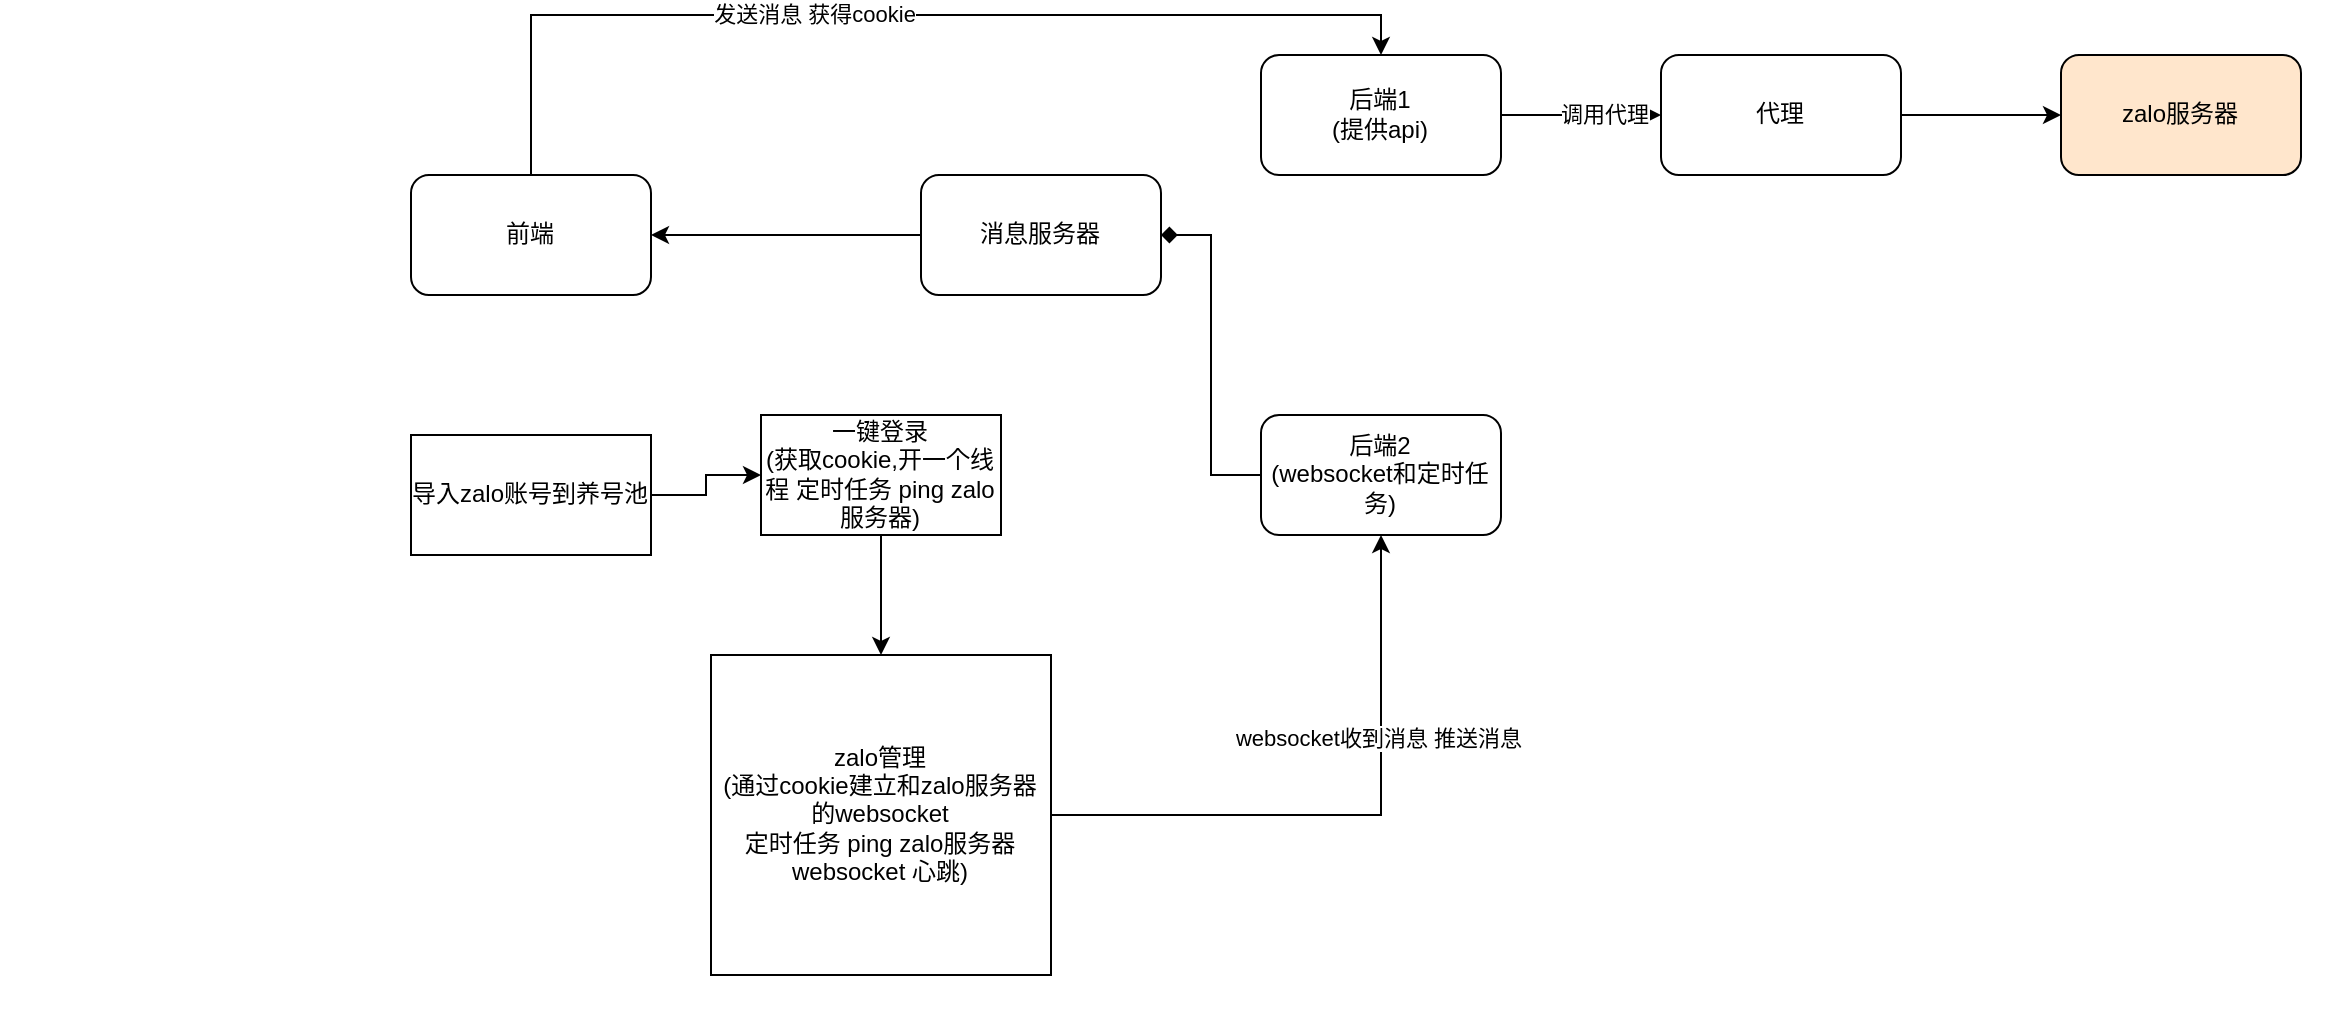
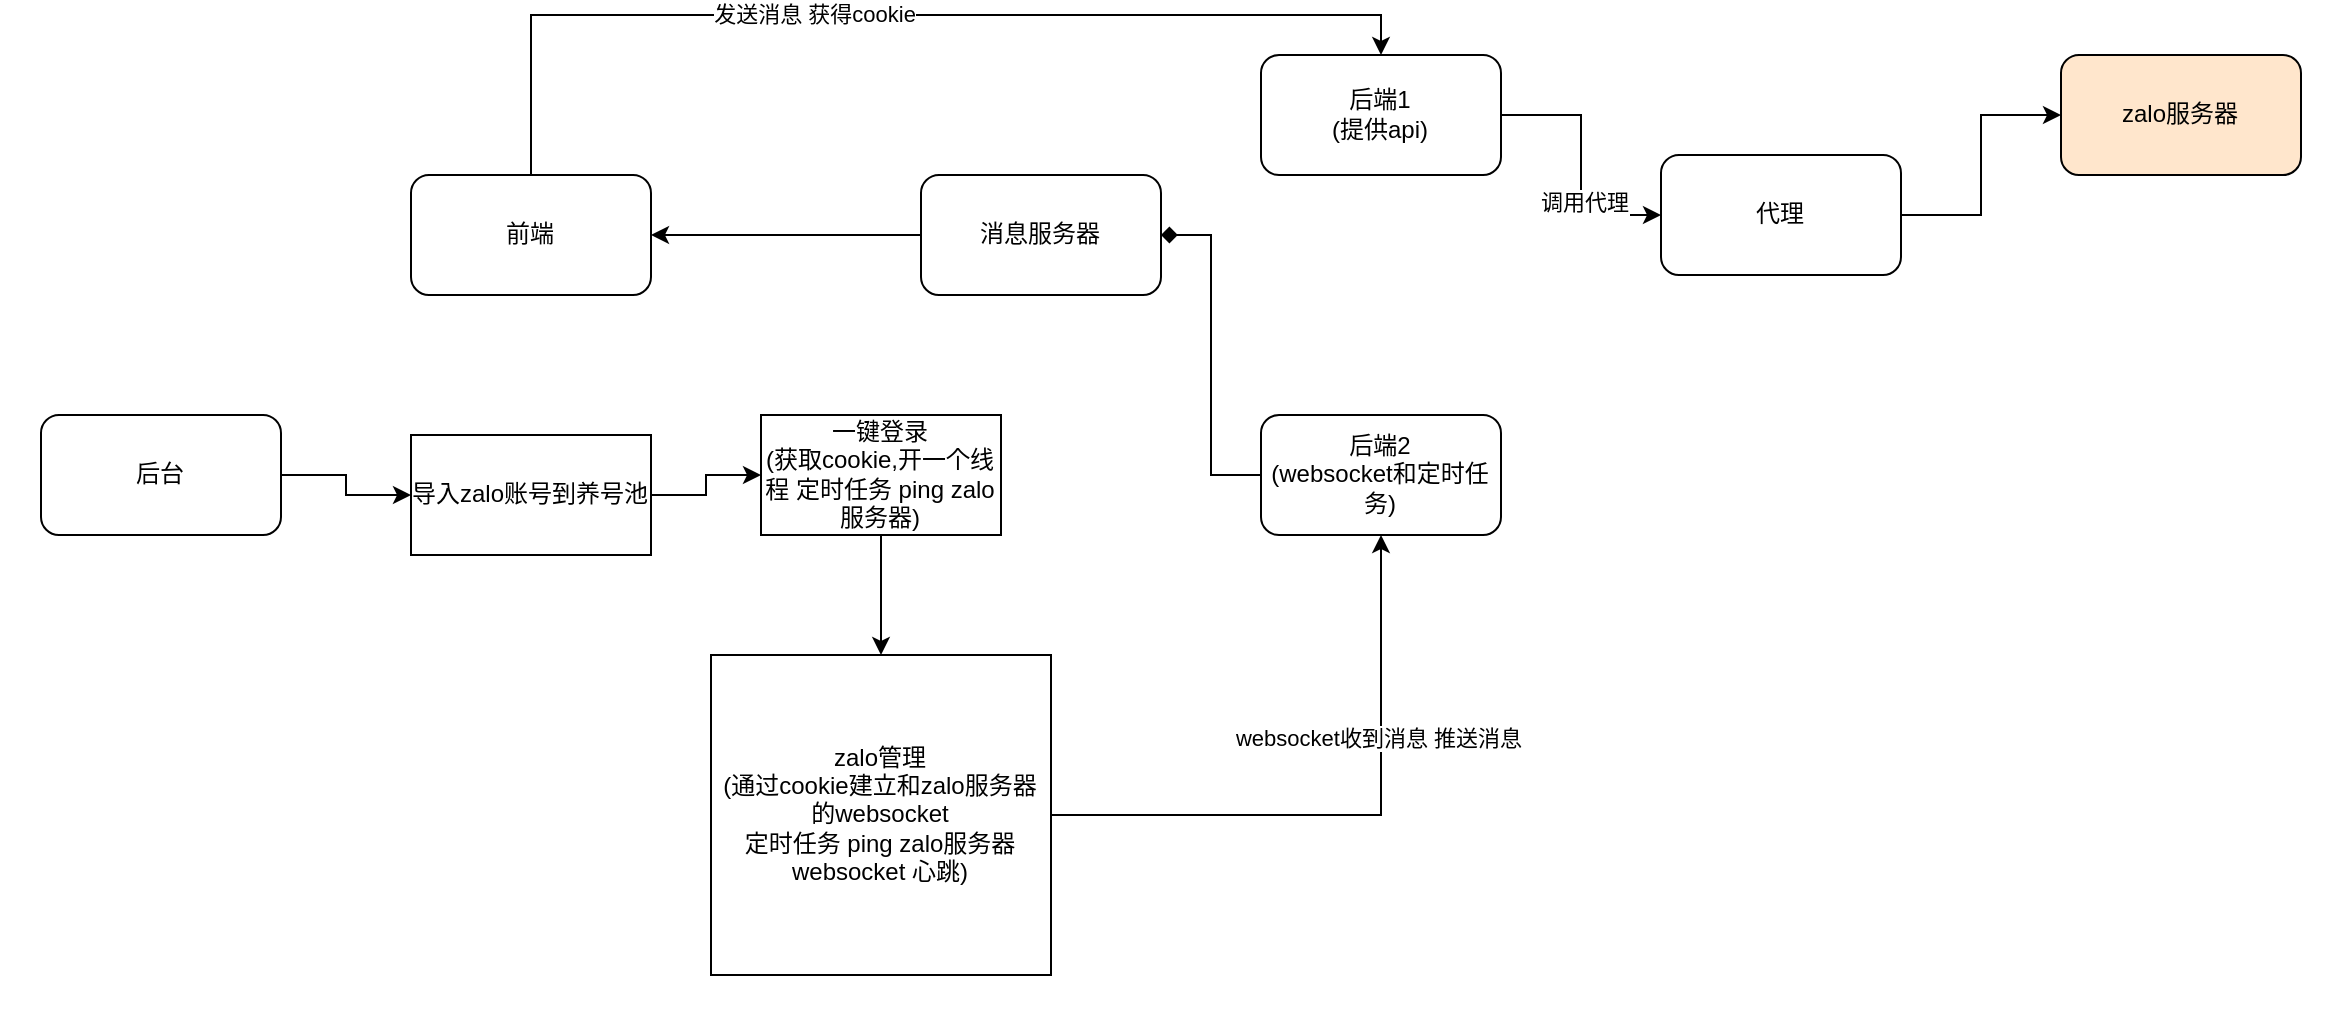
(1781, 115) -> (1781, 215)
none -> (161, 475)
none -> (346, 478)
